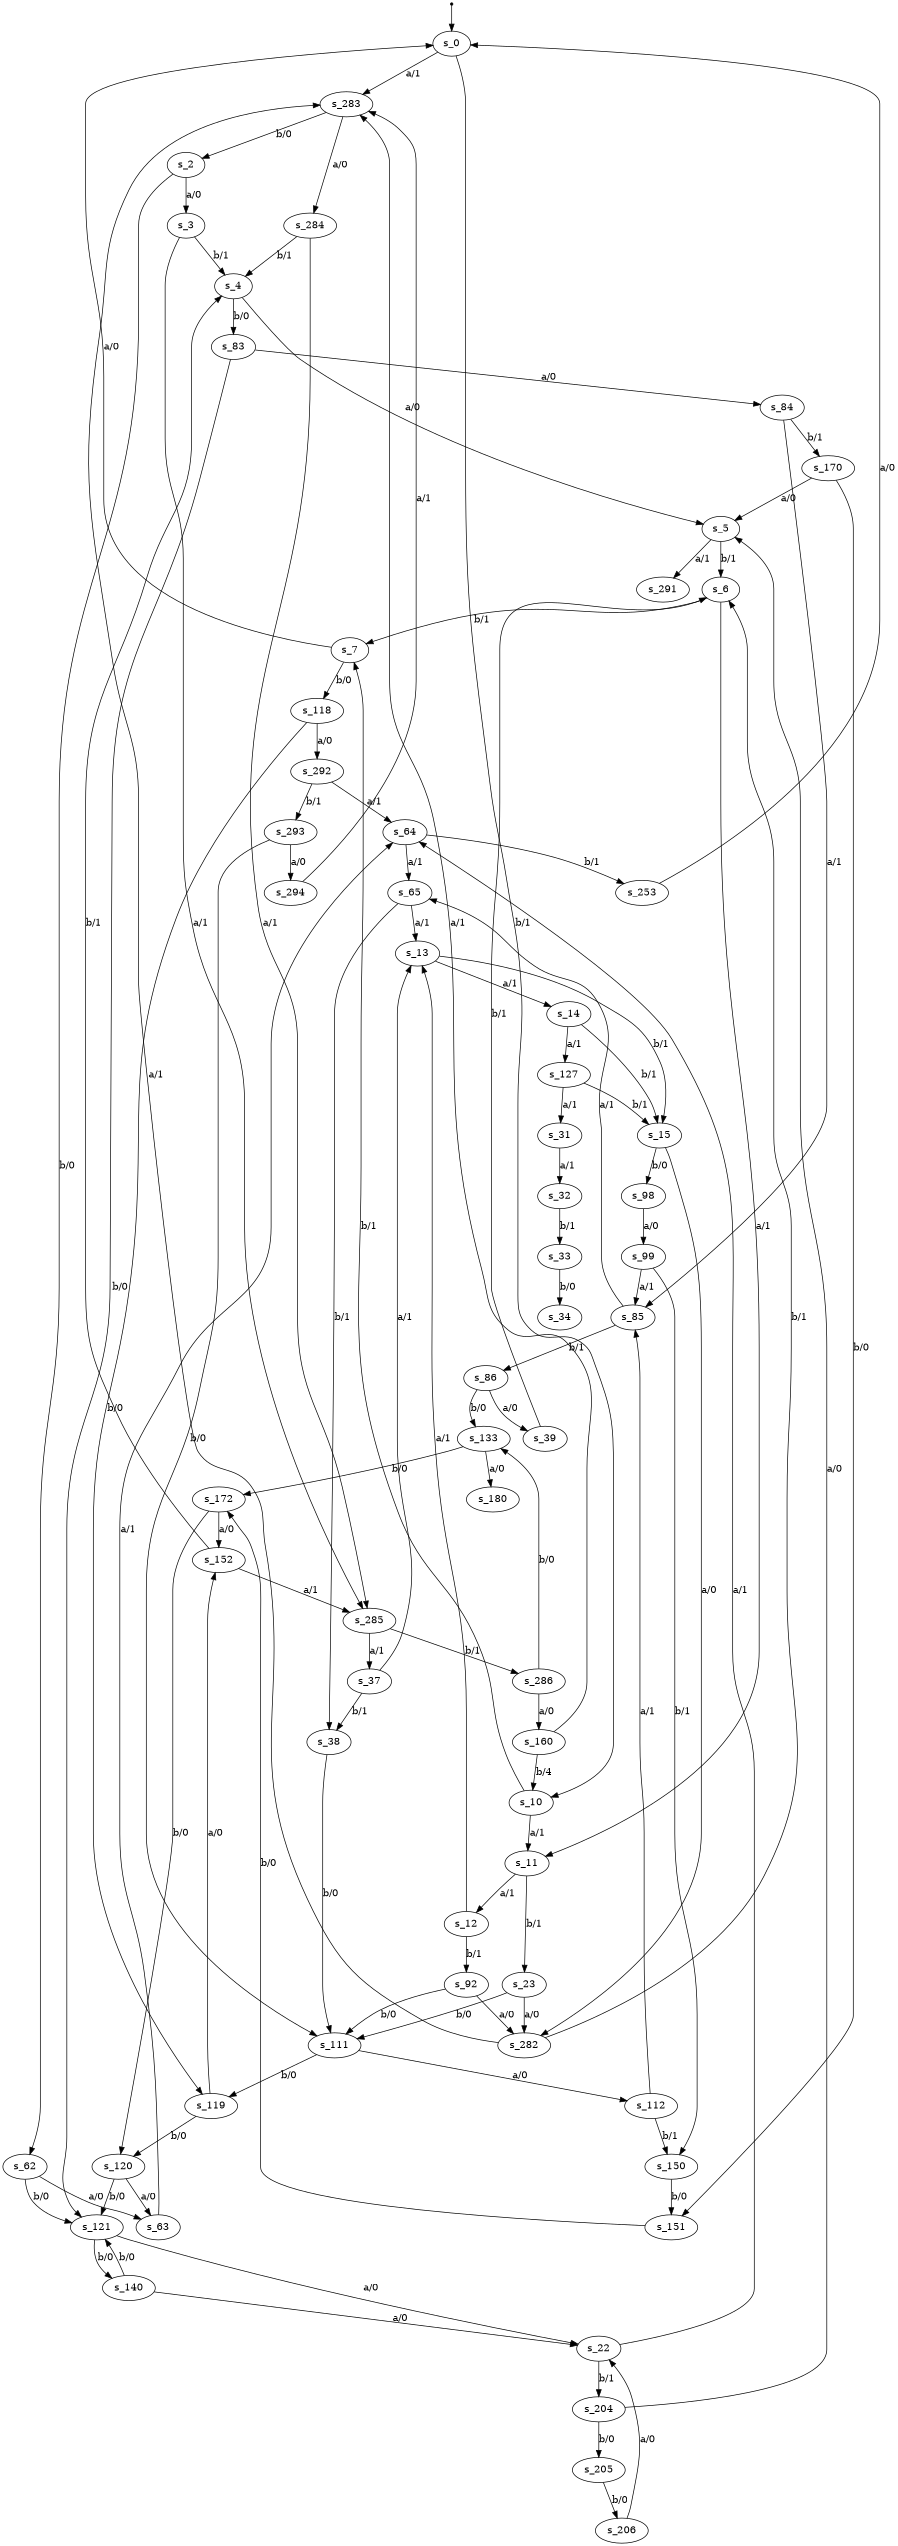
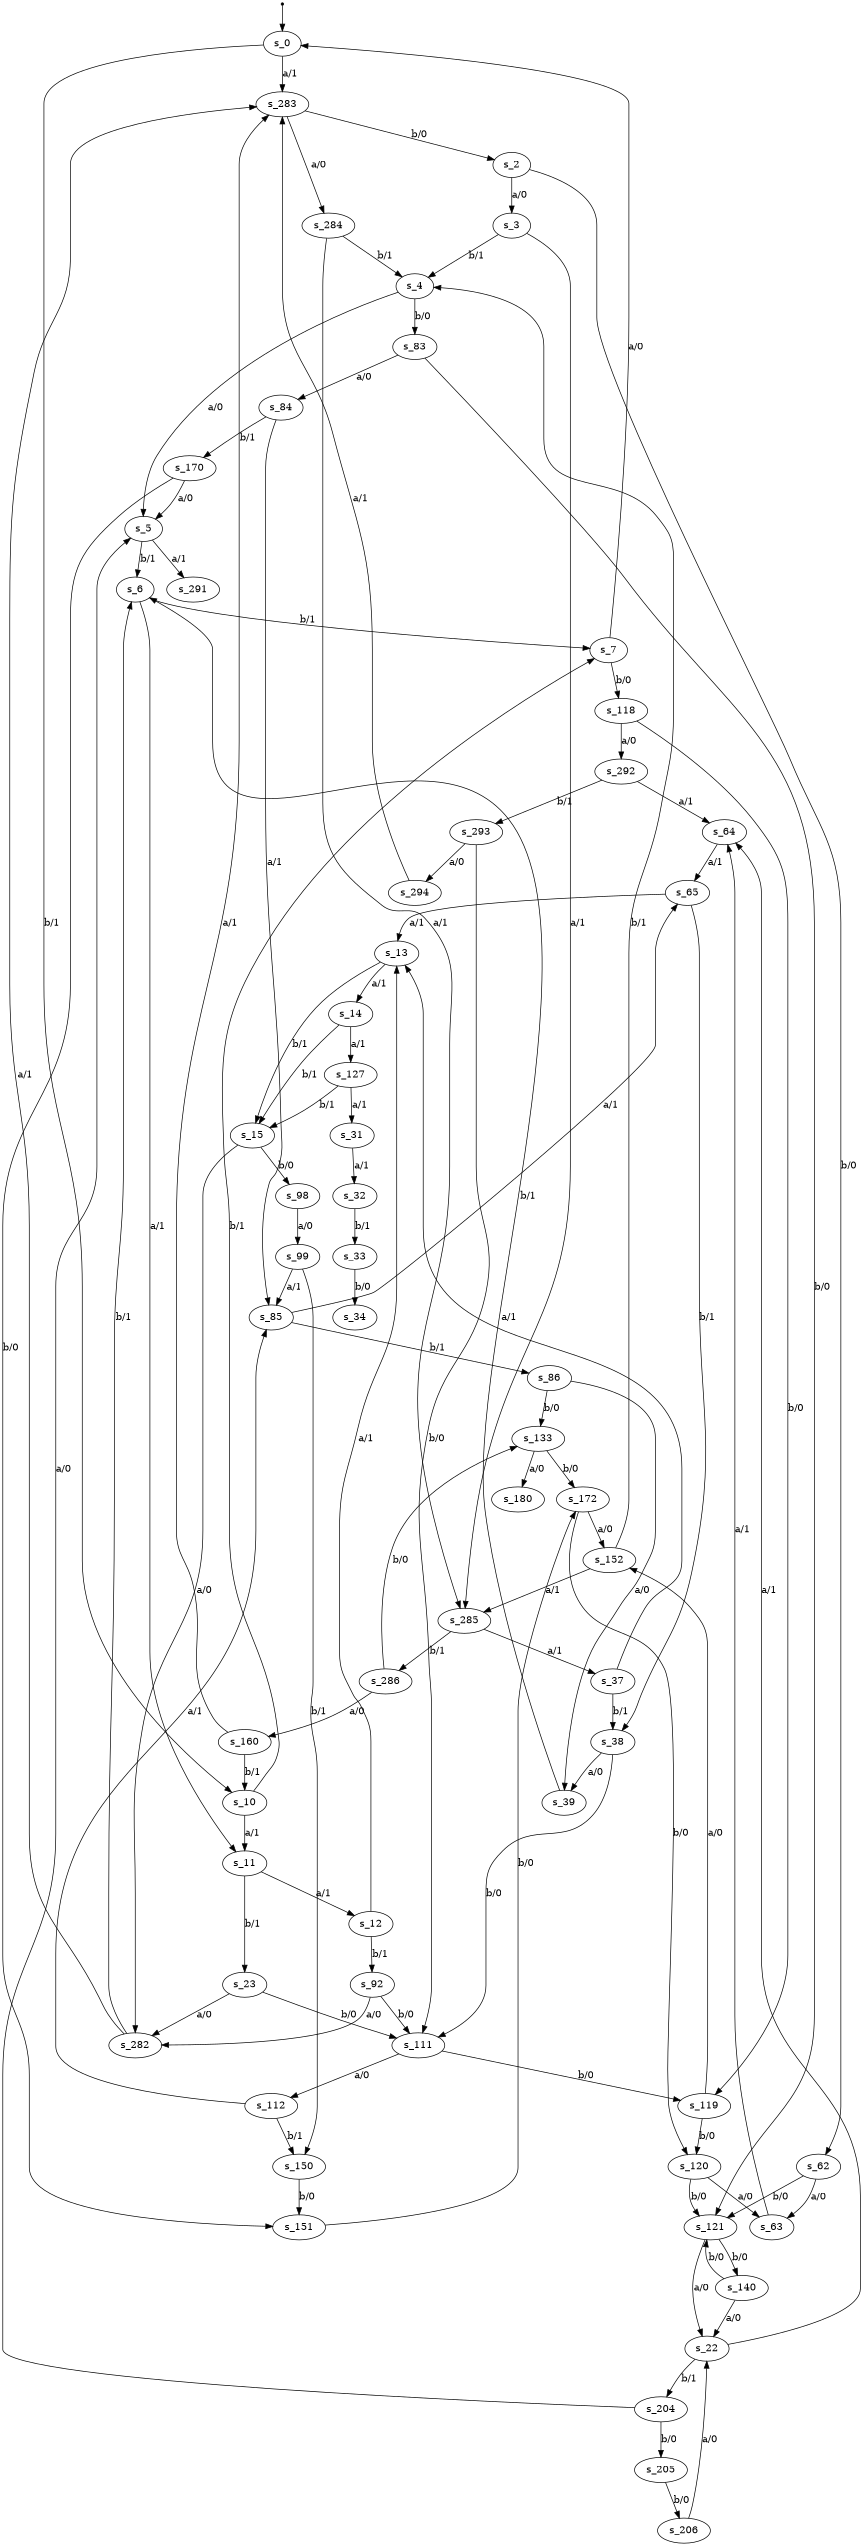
(642, 893) -> none
none -> (587, 1768)
(544, 1772) -> (253, 1772)
